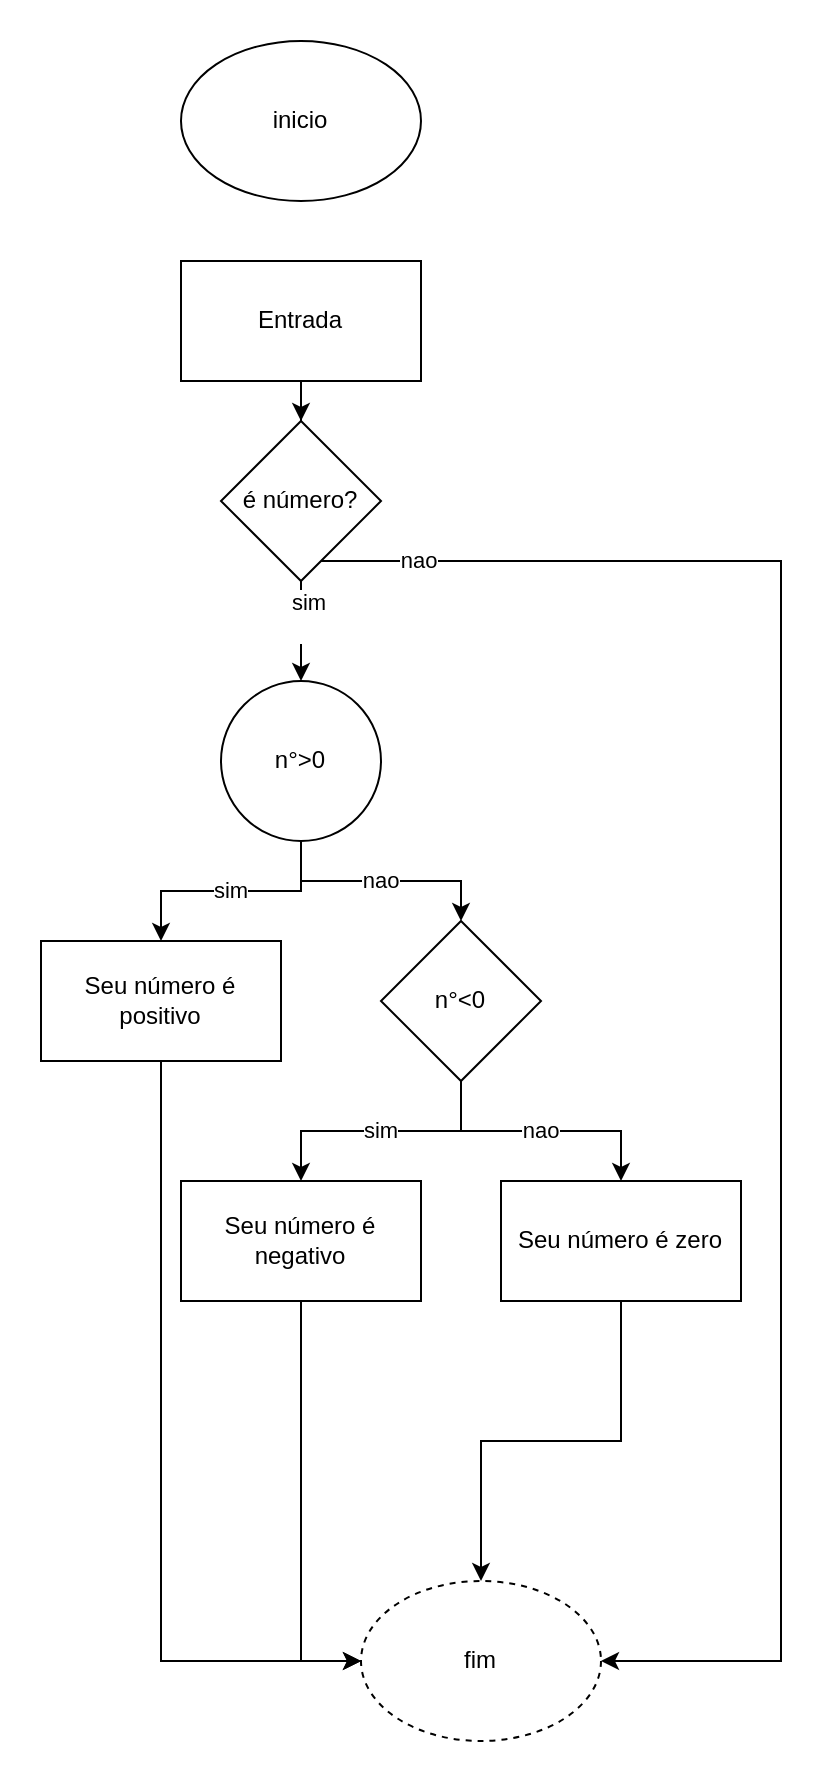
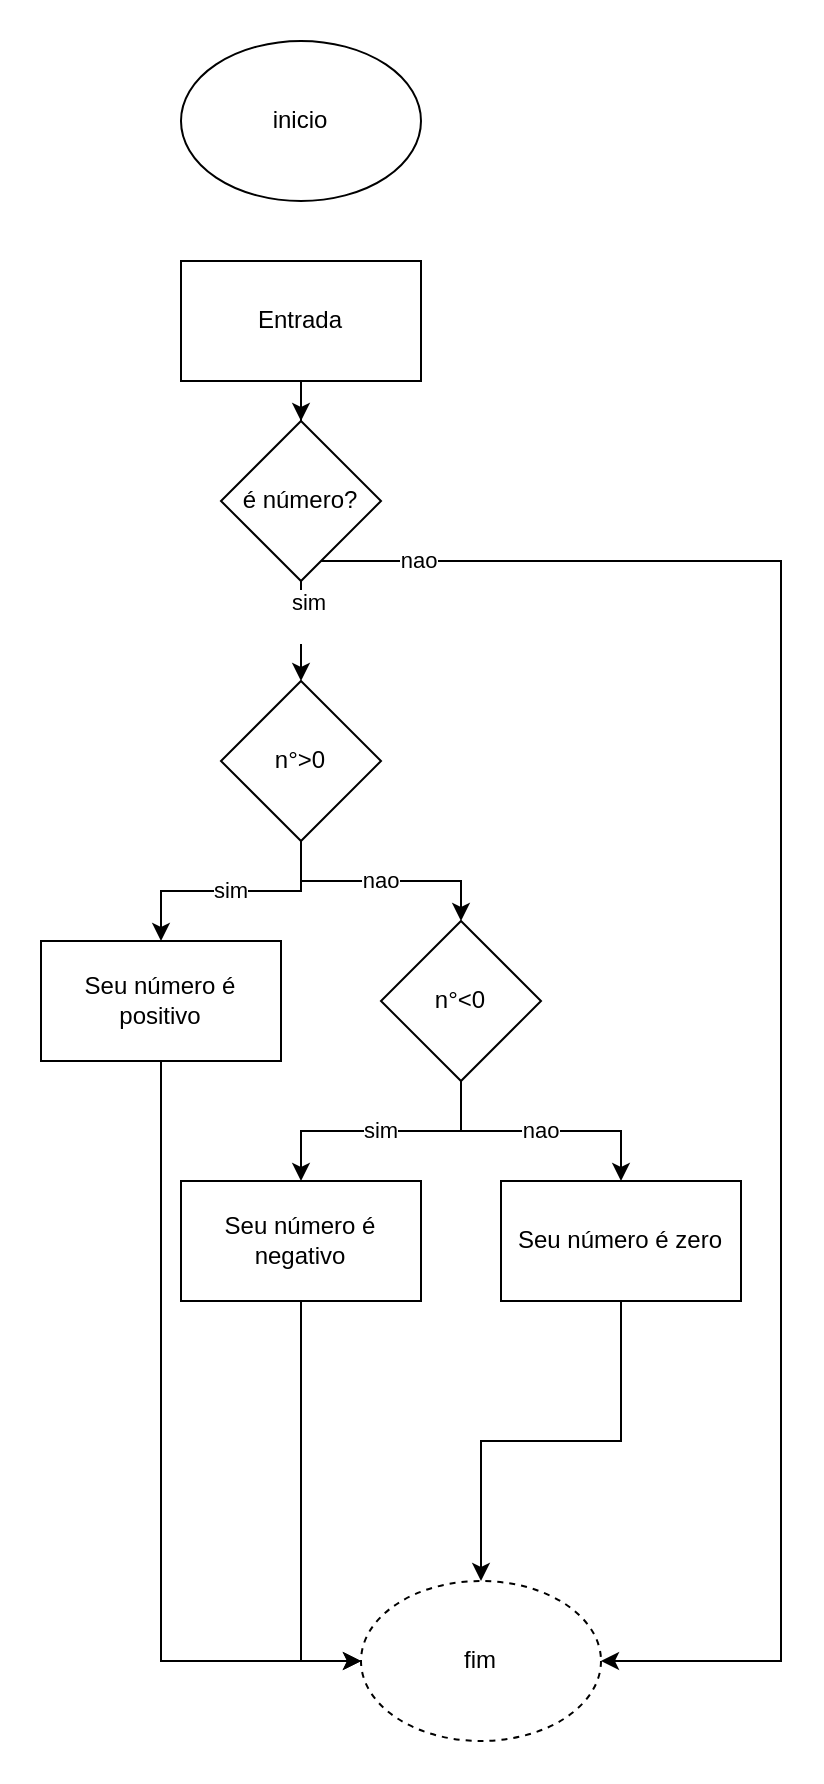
(301, 761) -> (301, 761)
